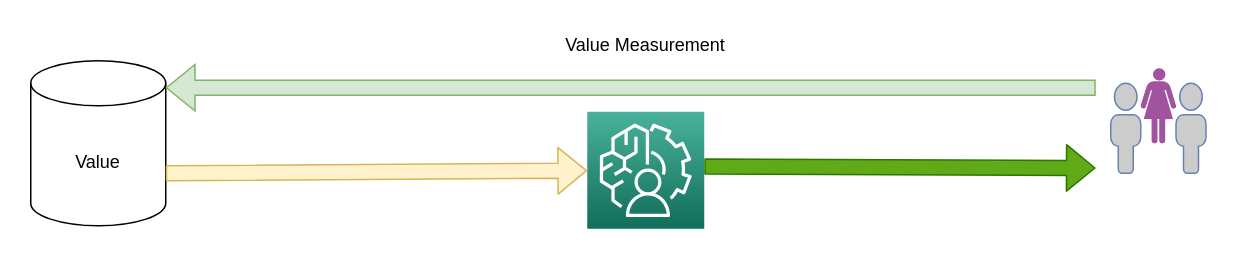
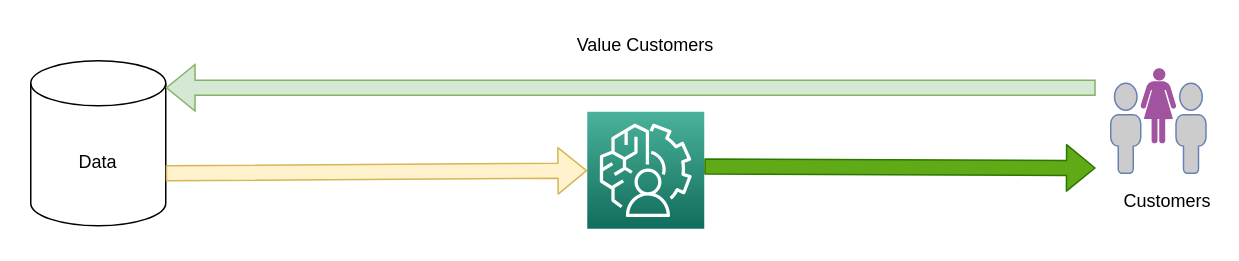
(646, 46) -> (646, 46)
(98, 163) -> (98, 163)
none -> (1168, 202)
